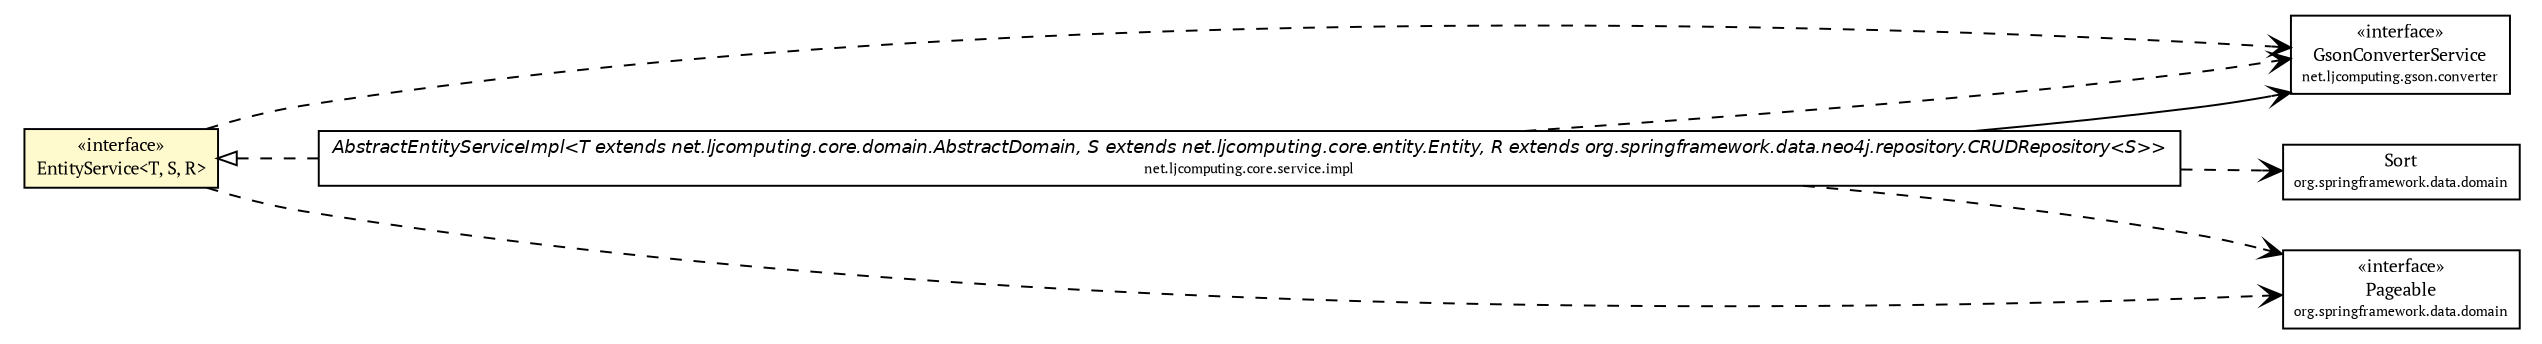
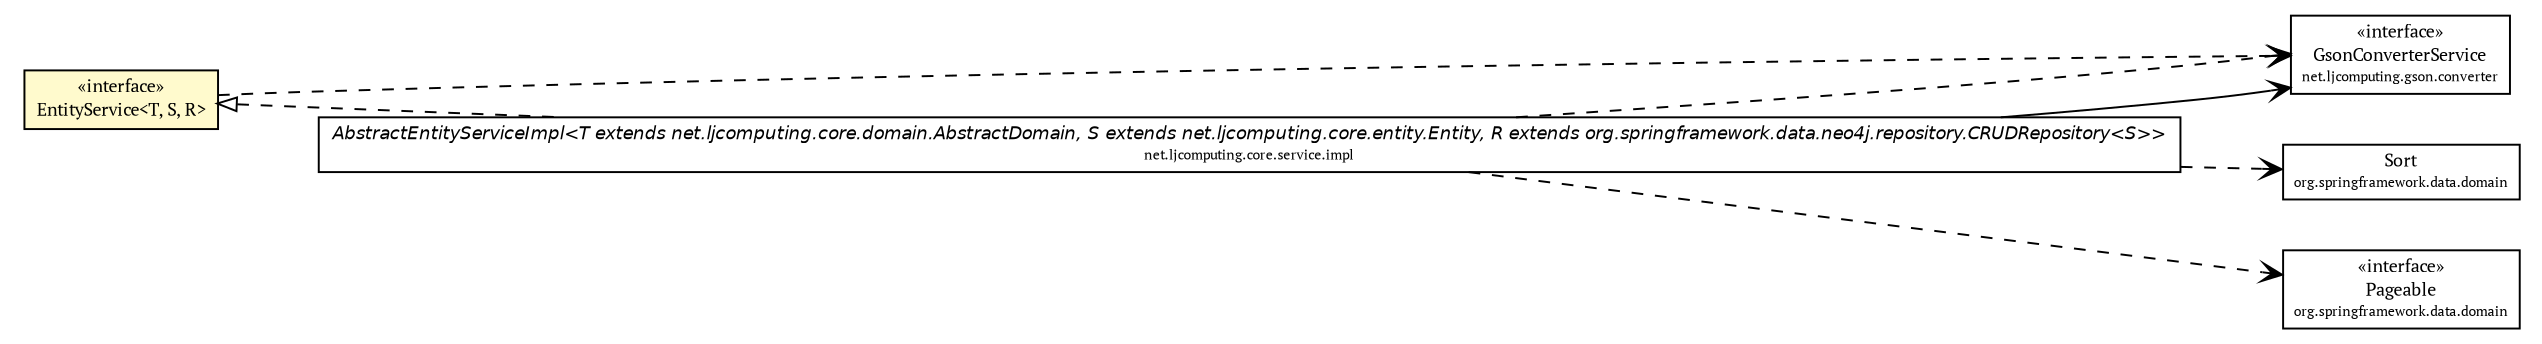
(1231, 296) -> none
